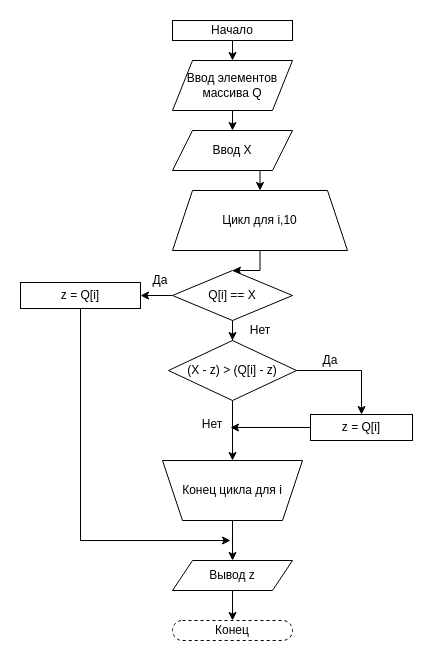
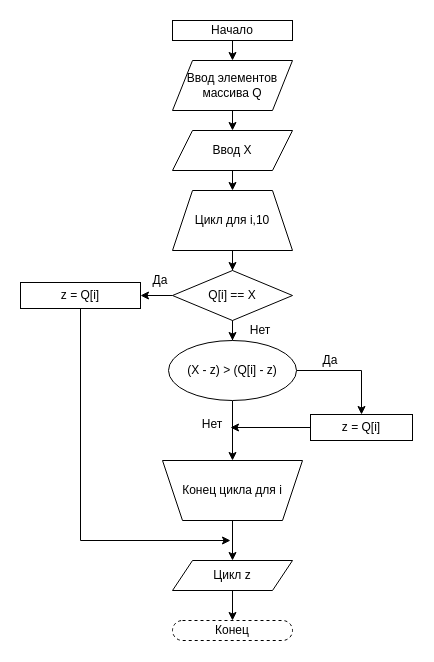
(260, 221) -> (233, 221)
(233, 371) -> (233, 371)
(233, 576) -> (233, 576)
